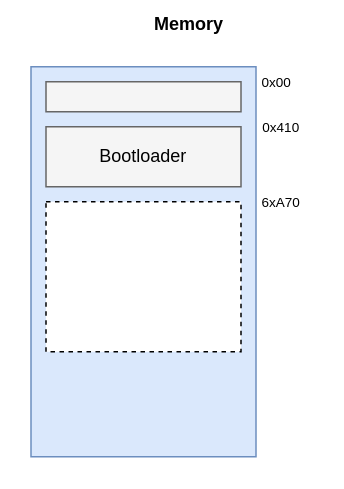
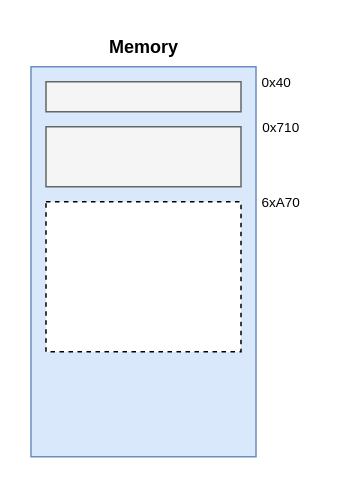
(188, 24) -> (143, 47)
(277, 82) -> (277, 82)
(281, 127) -> (281, 127)
(143, 157) -> none
